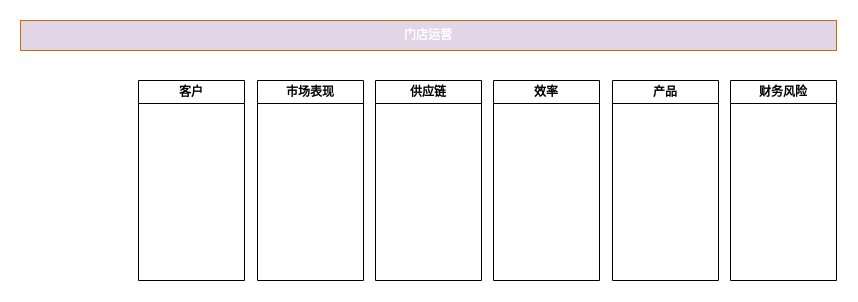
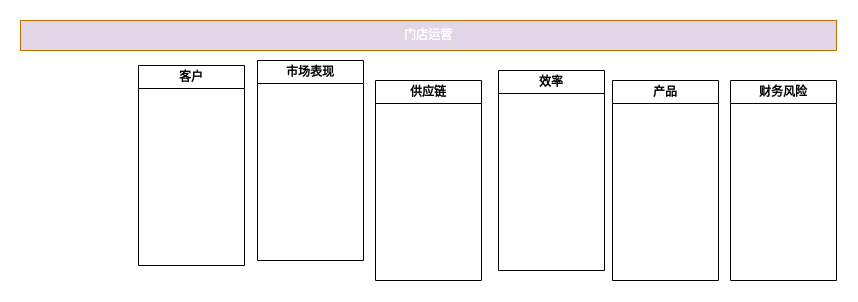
(192, 181) -> (192, 166)
(311, 181) -> (311, 161)
(547, 181) -> (552, 171)
